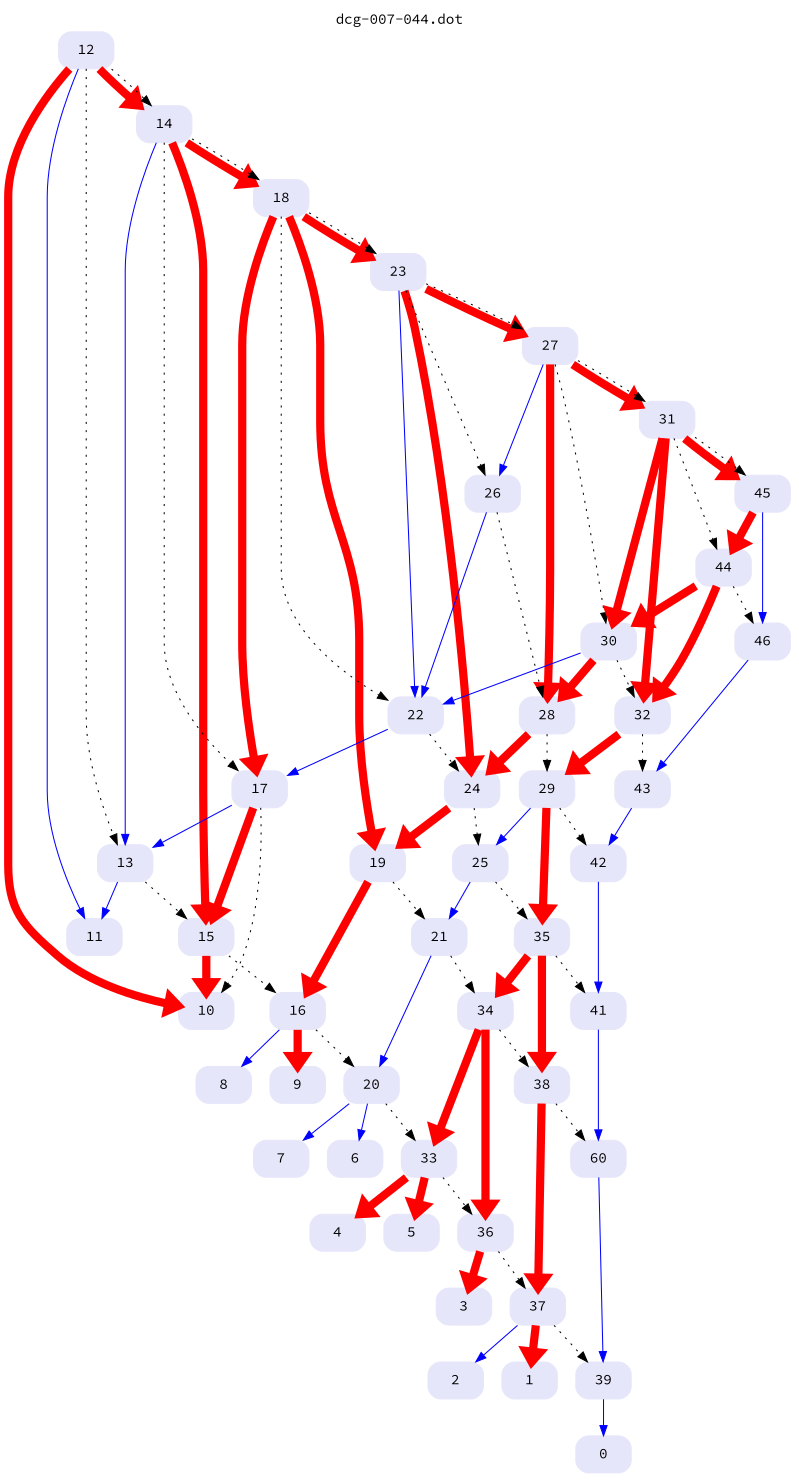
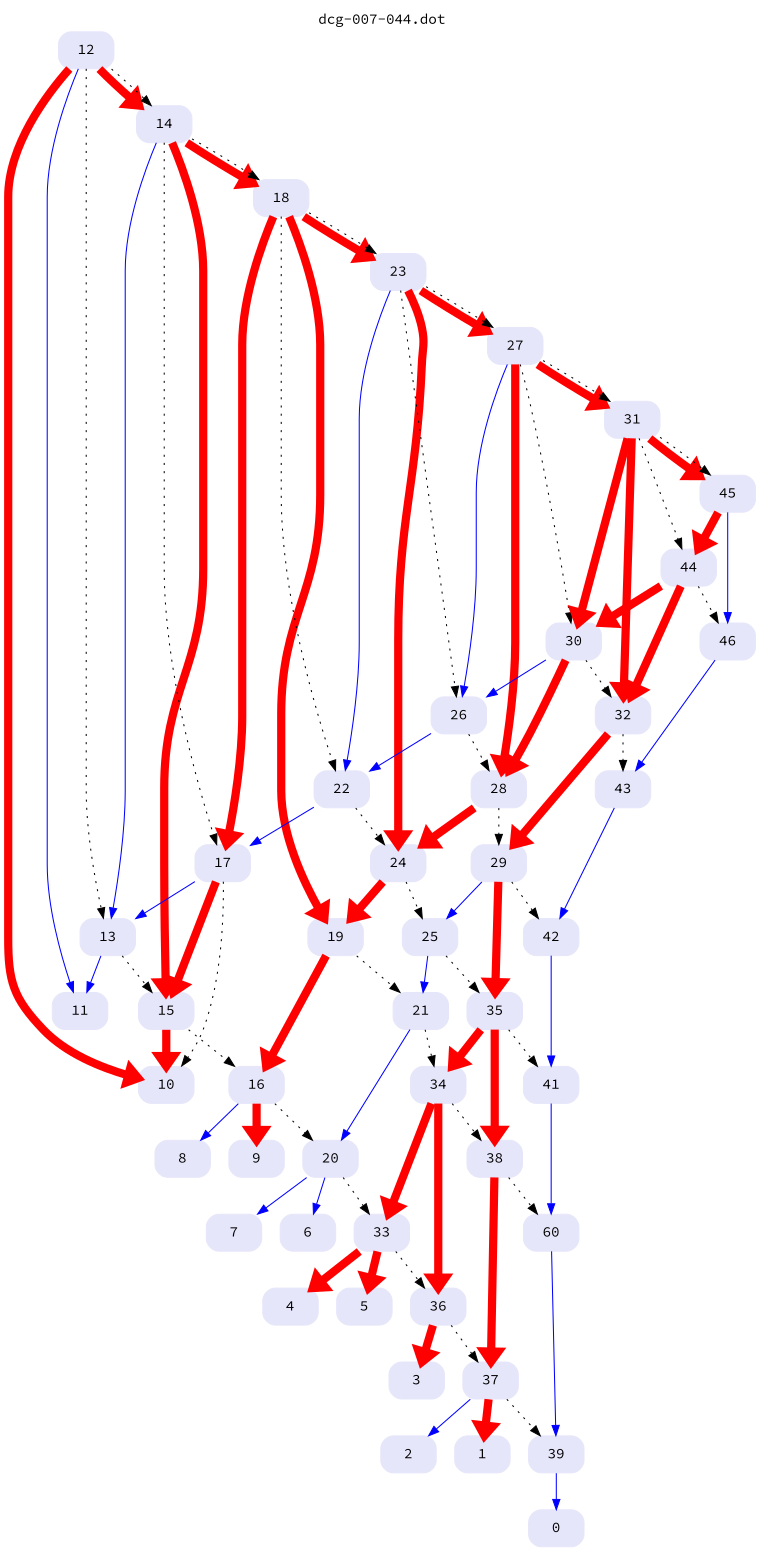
(517, 677) -> (521, 676)
